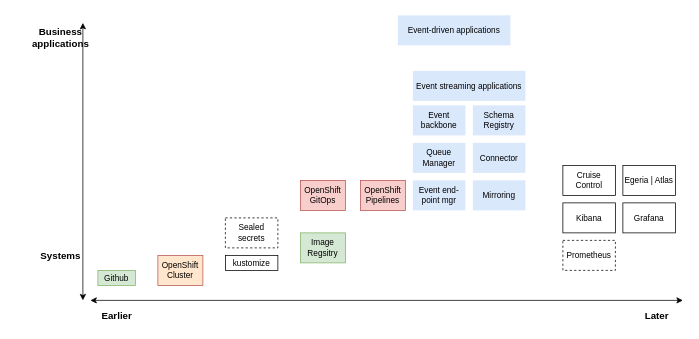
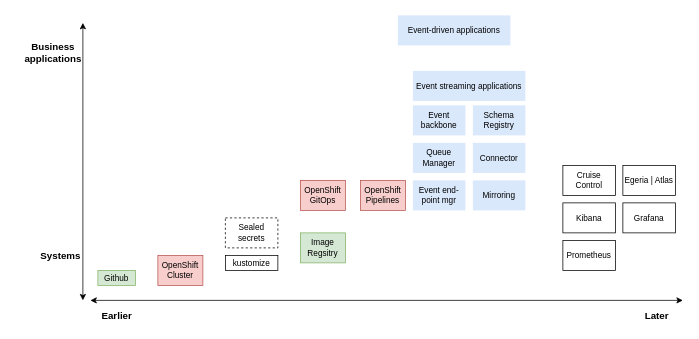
(60, 38) -> (53, 53)
(589, 255) -> (589, 255)
(180, 270) -> (180, 270)
